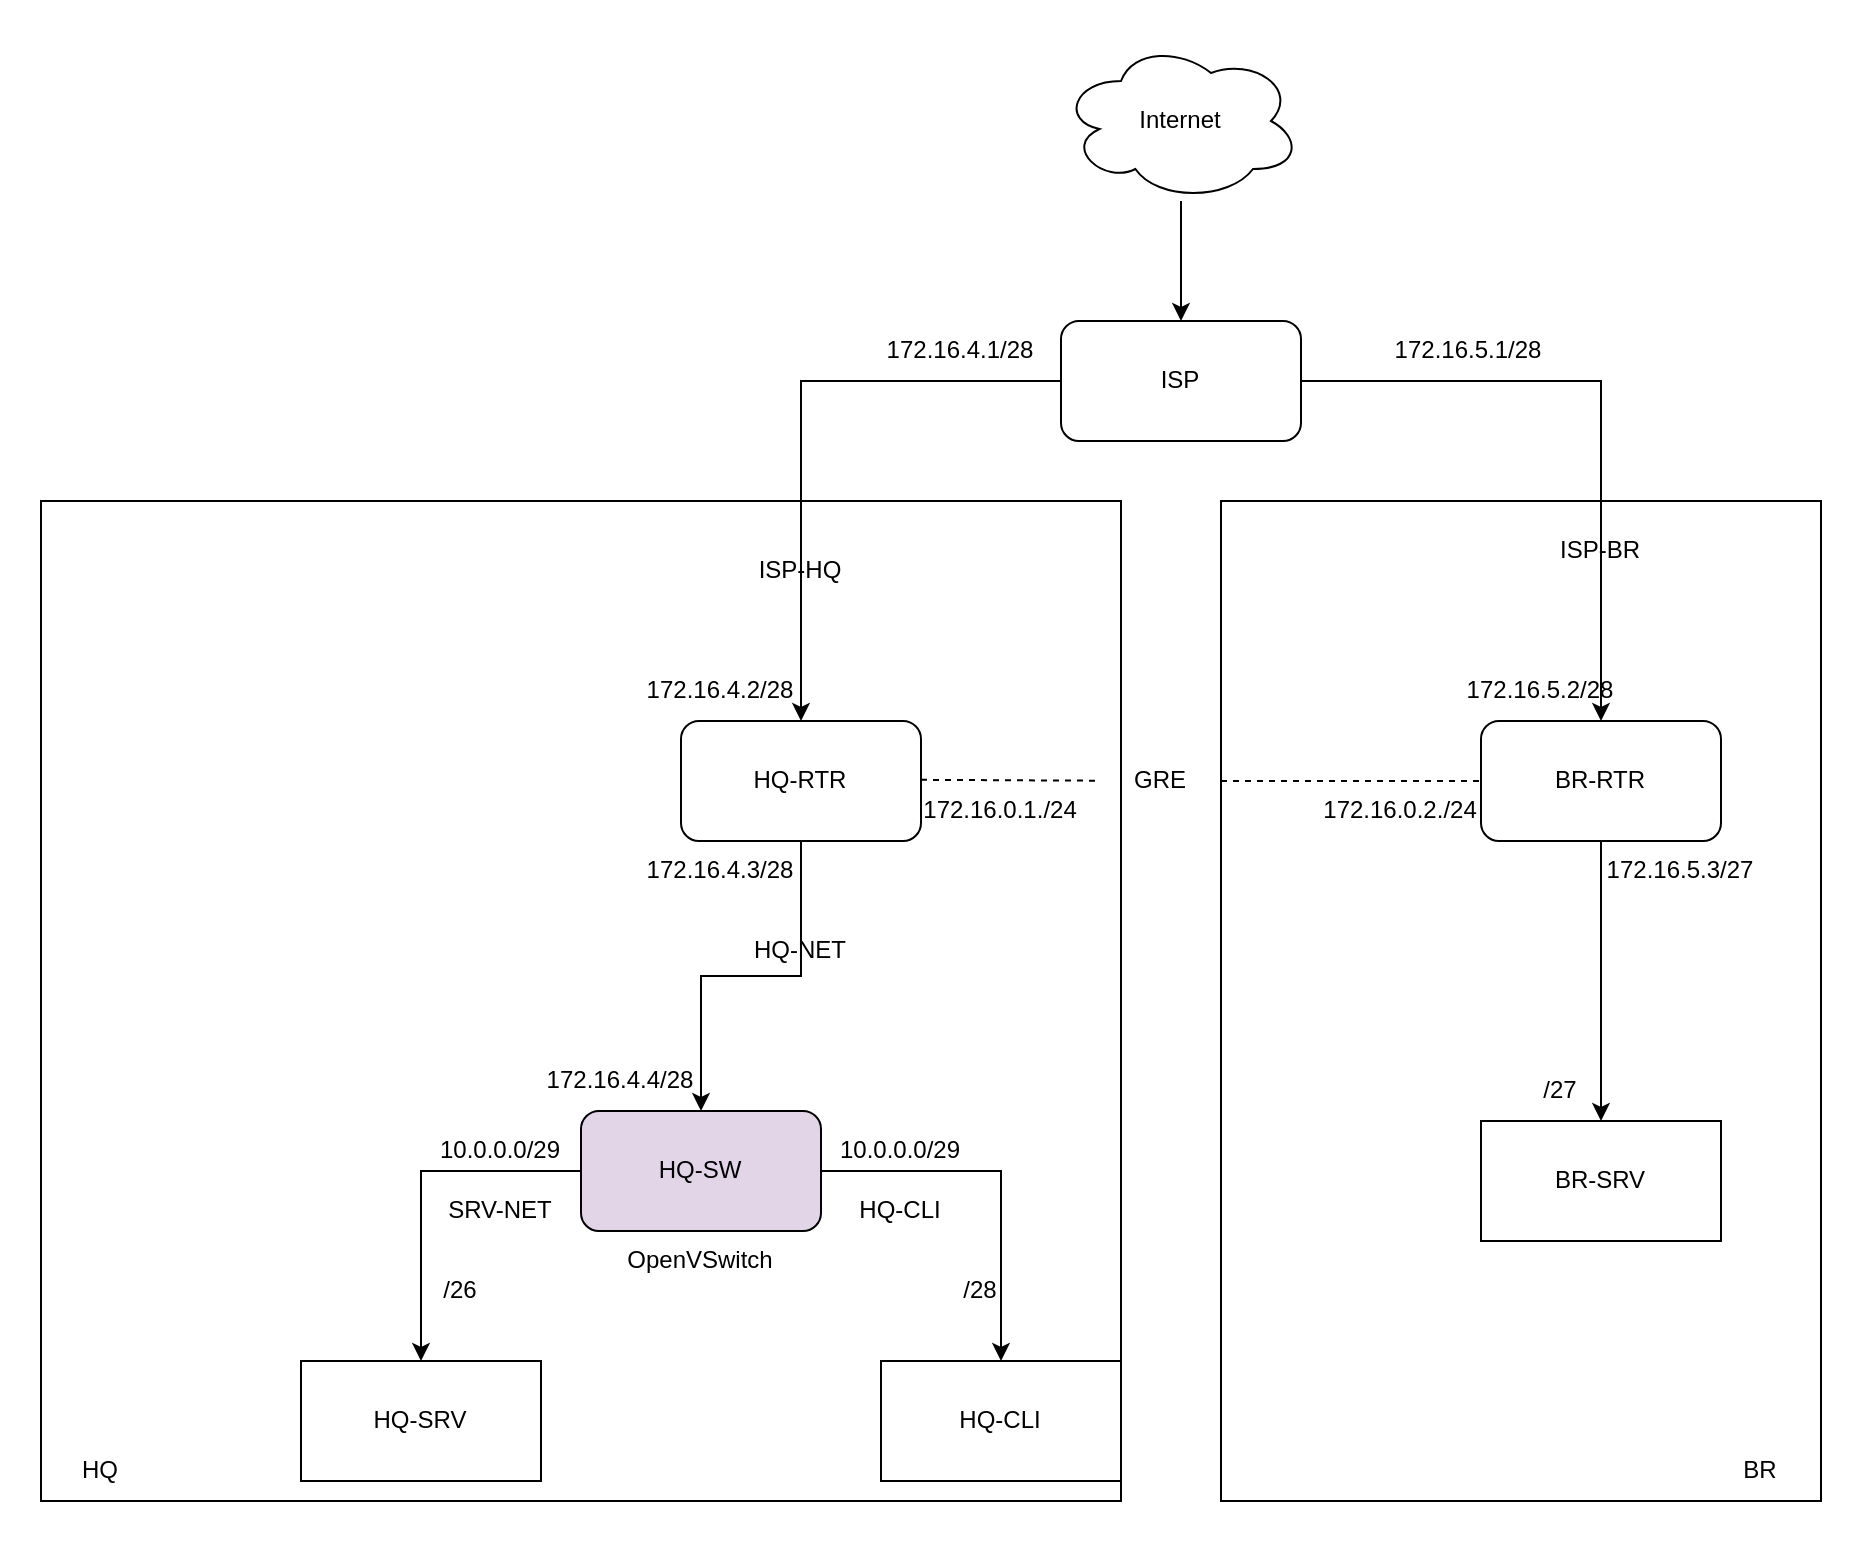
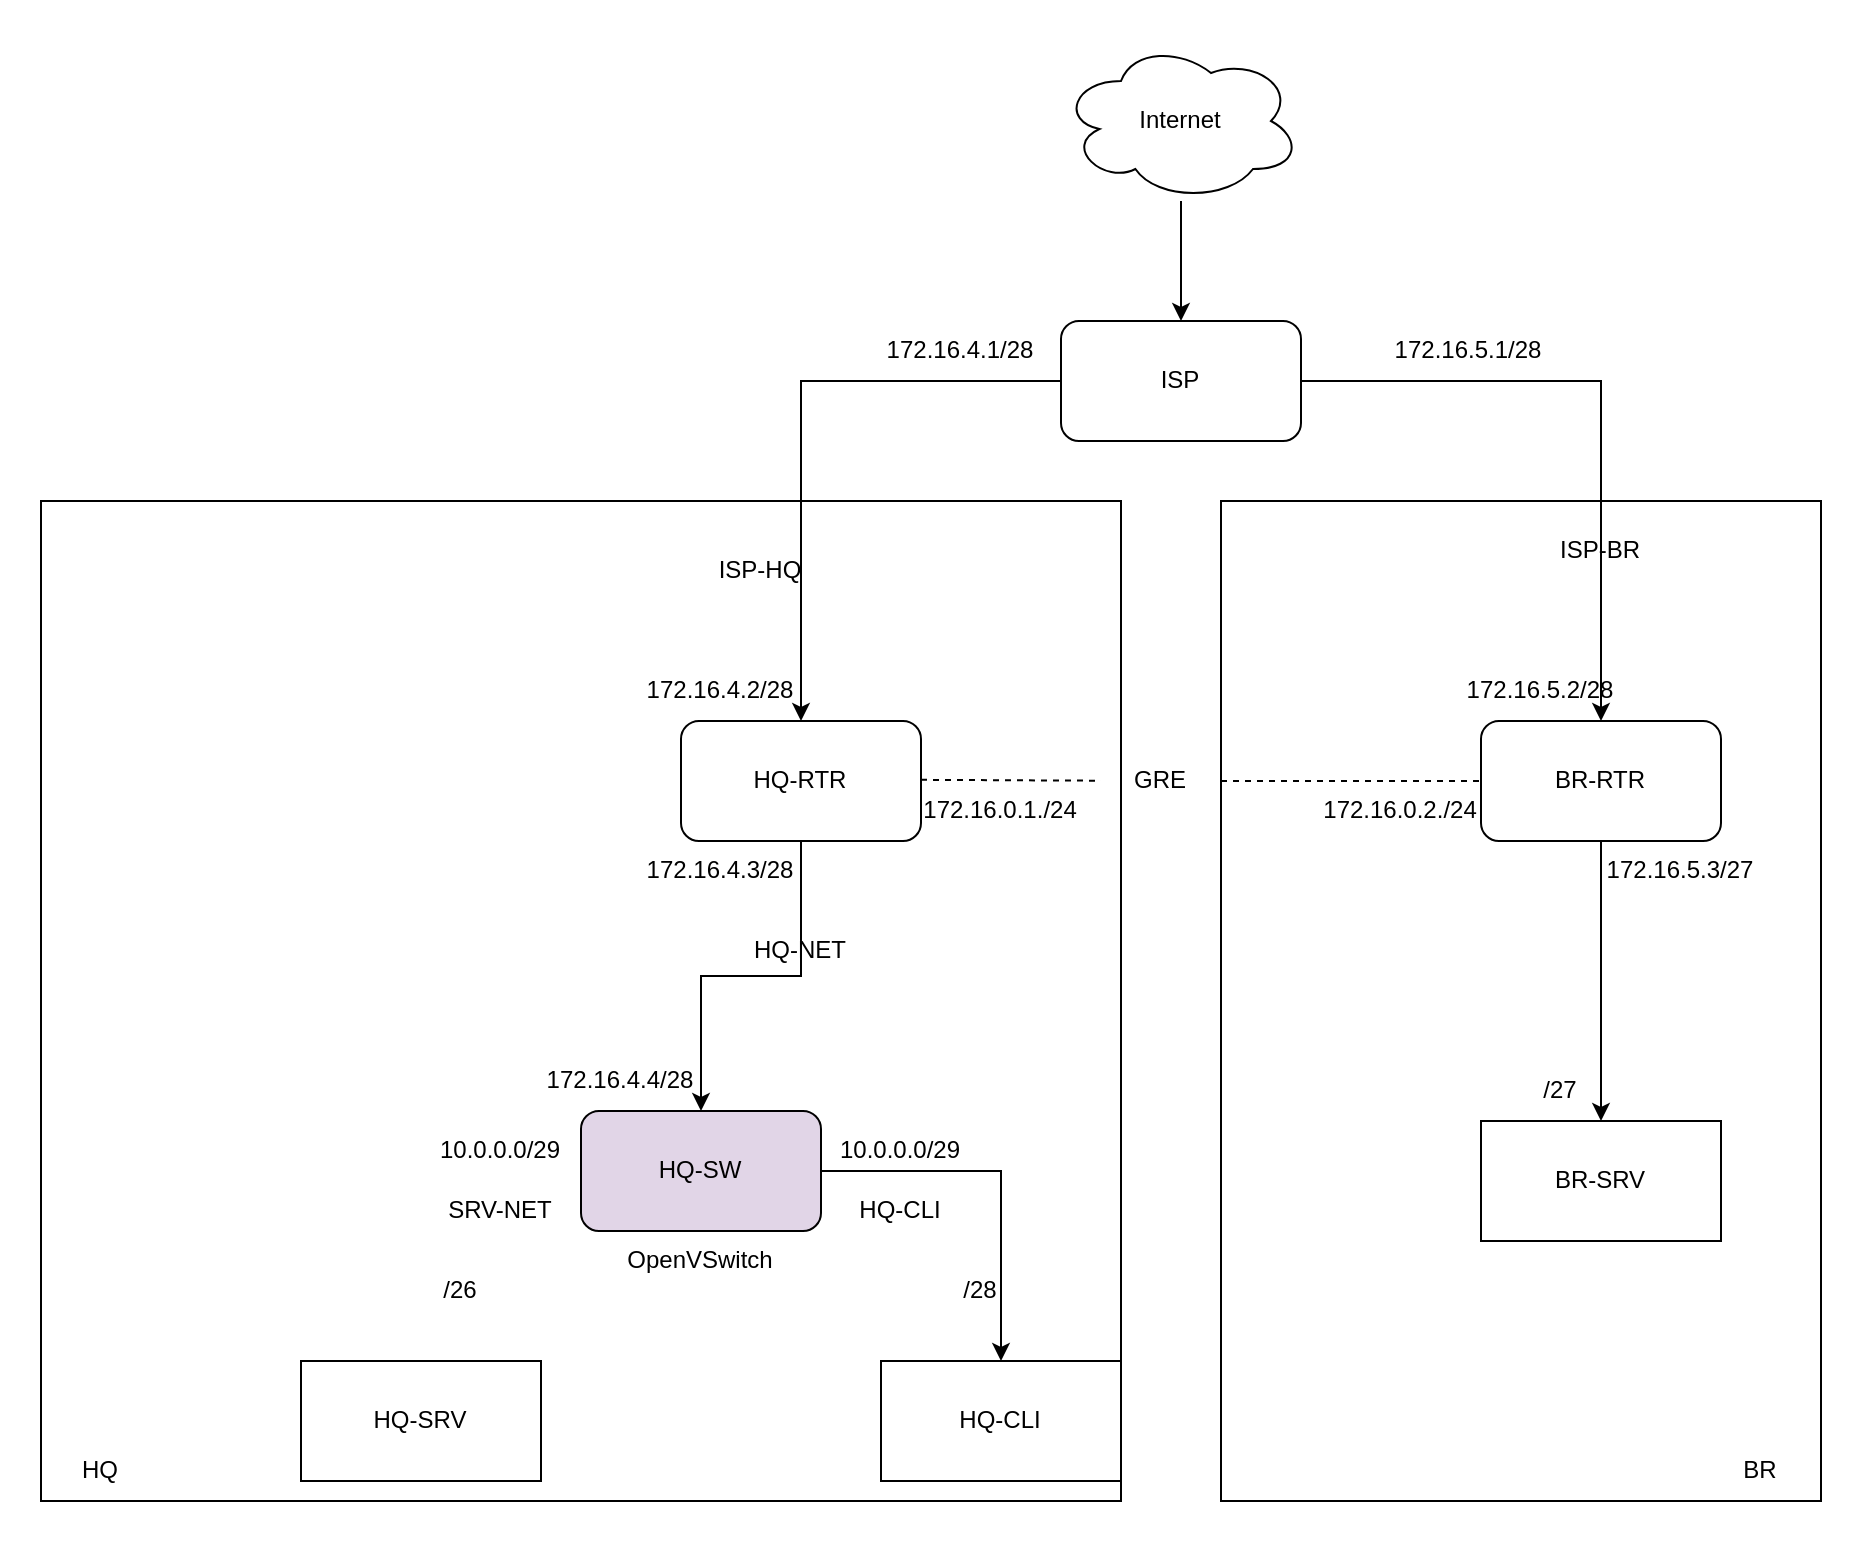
(801, 571) -> (761, 571)
(421, 1179) -> none
